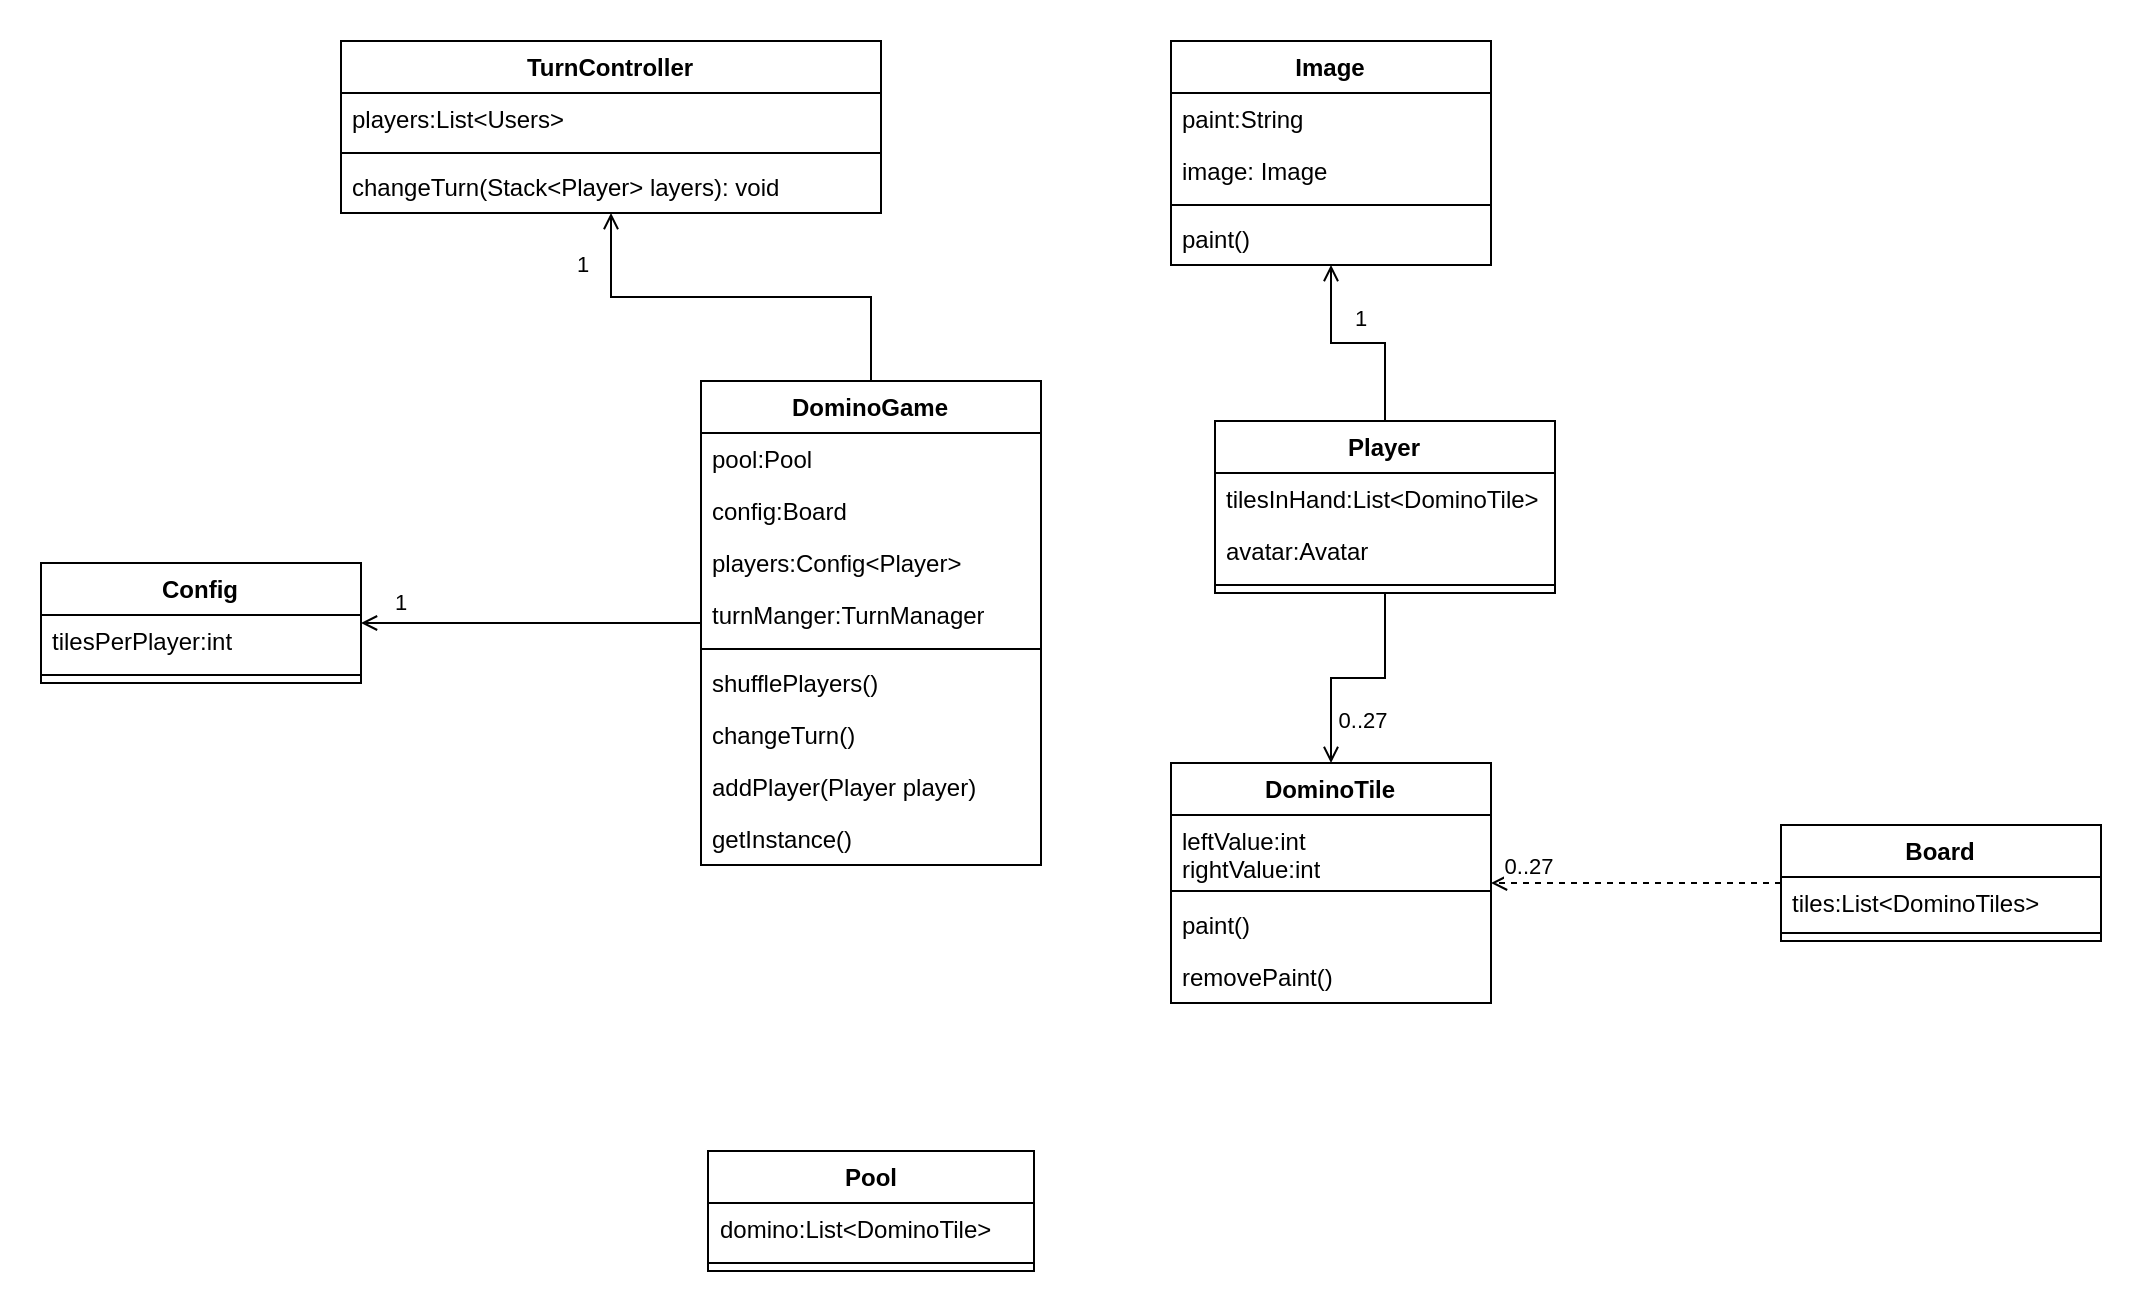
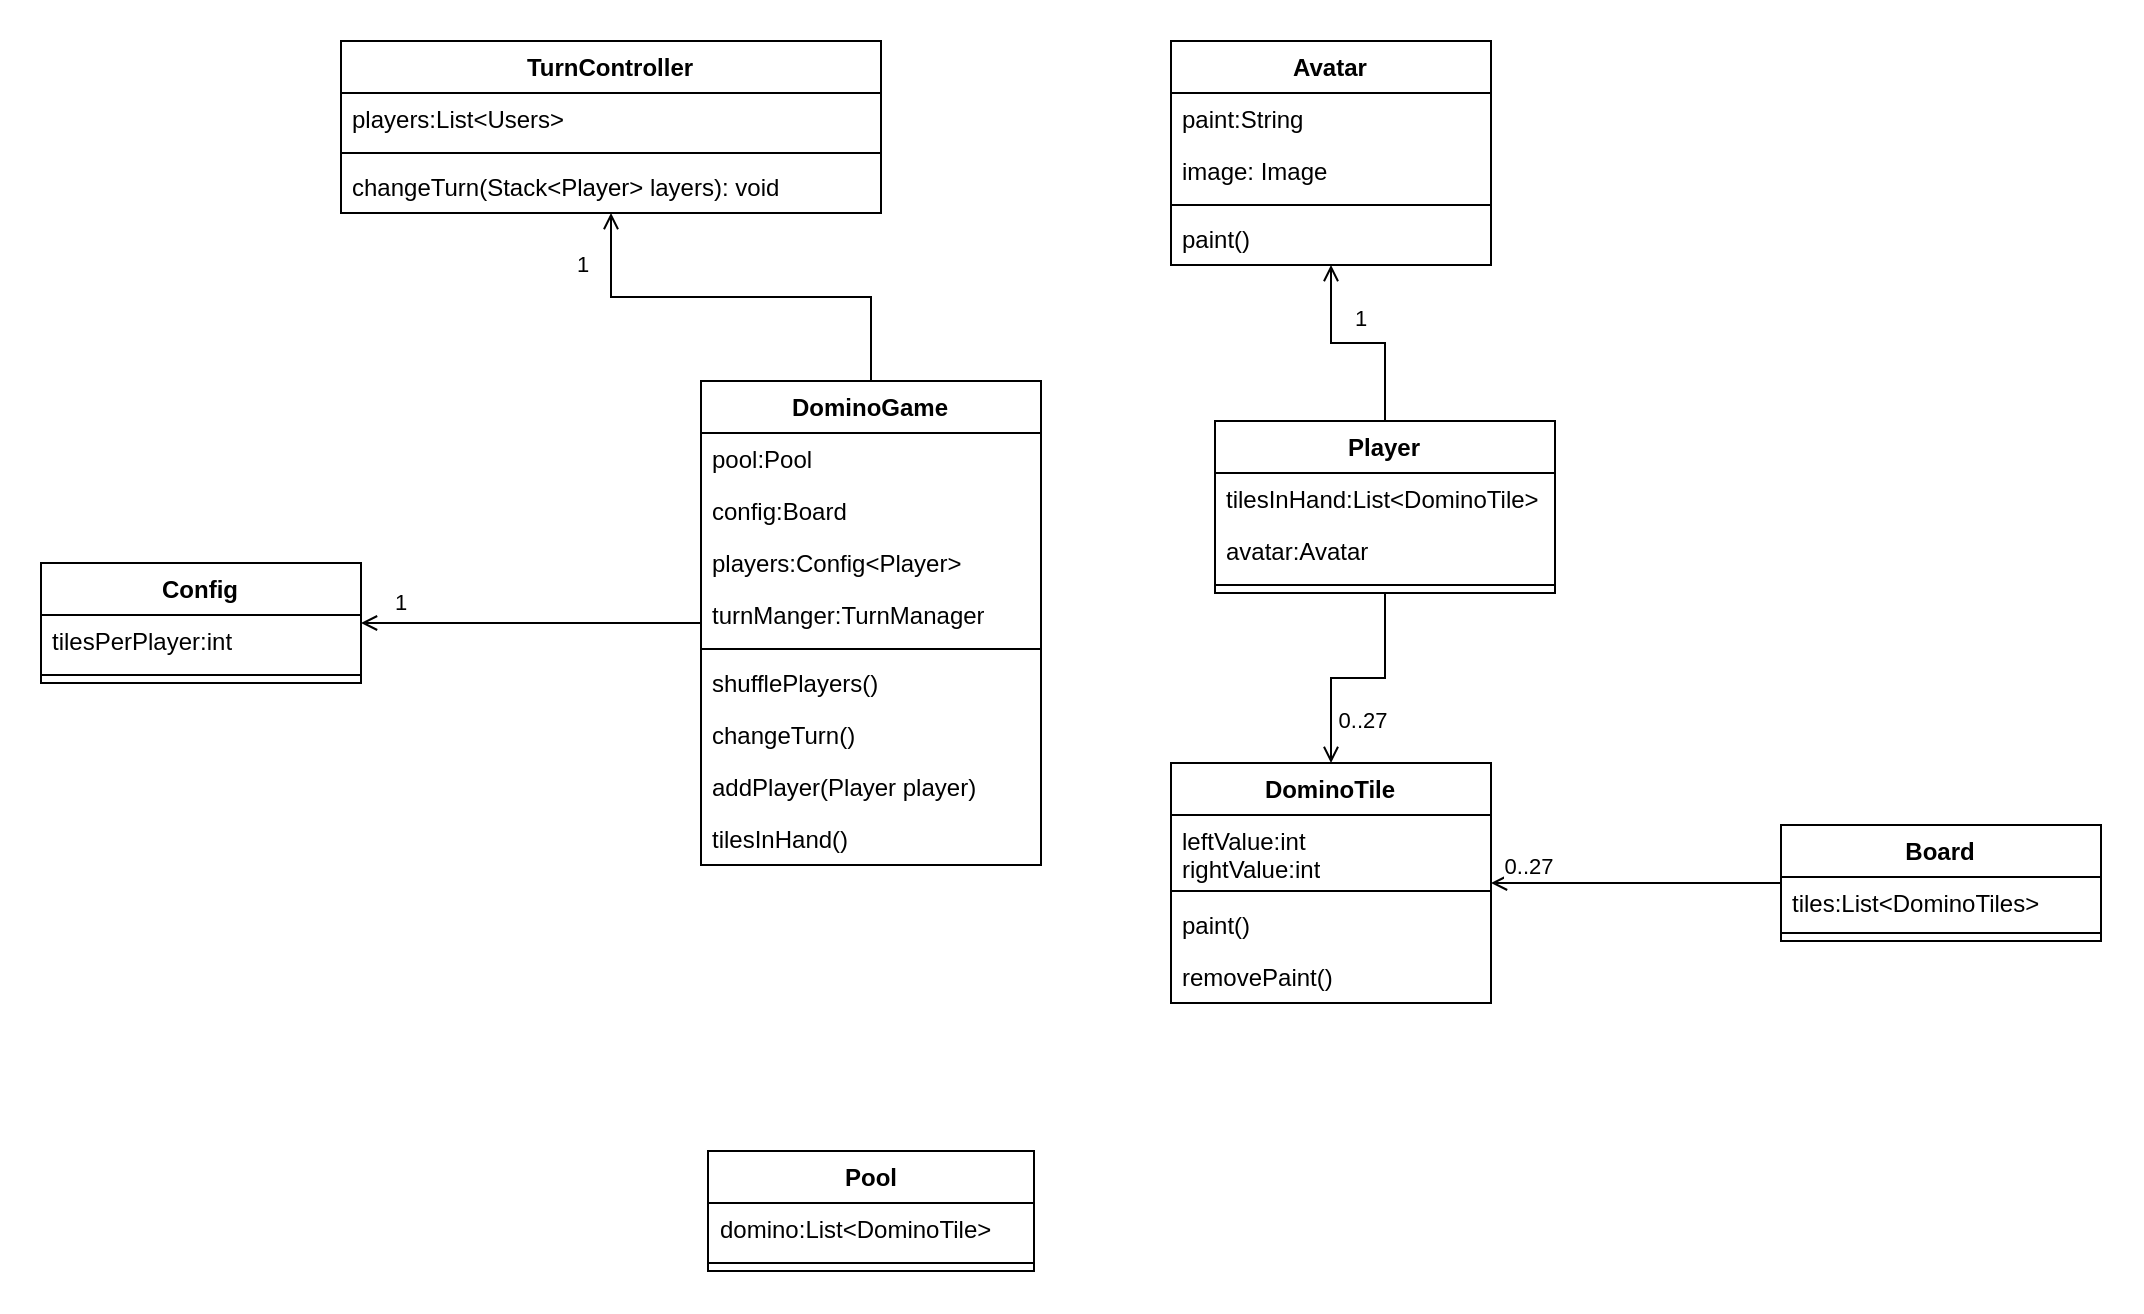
(1331, 69) -> (1331, 69)
(800, 841) -> (794, 841)
(1636, 883) -> (1636, 883)
